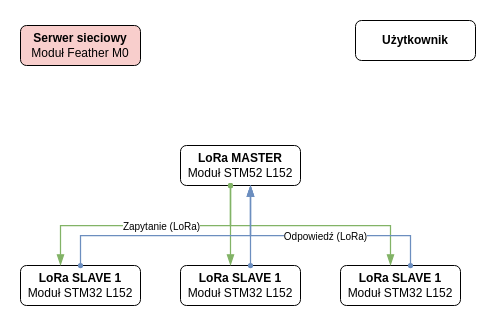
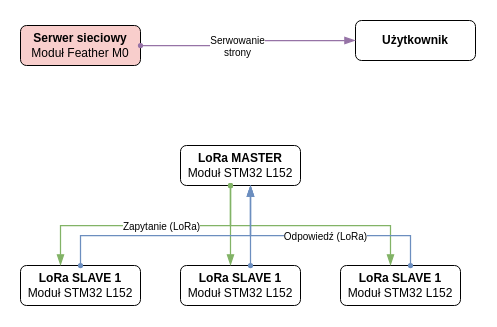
none -> (294, 41)
(241, 166) -> (241, 166)
